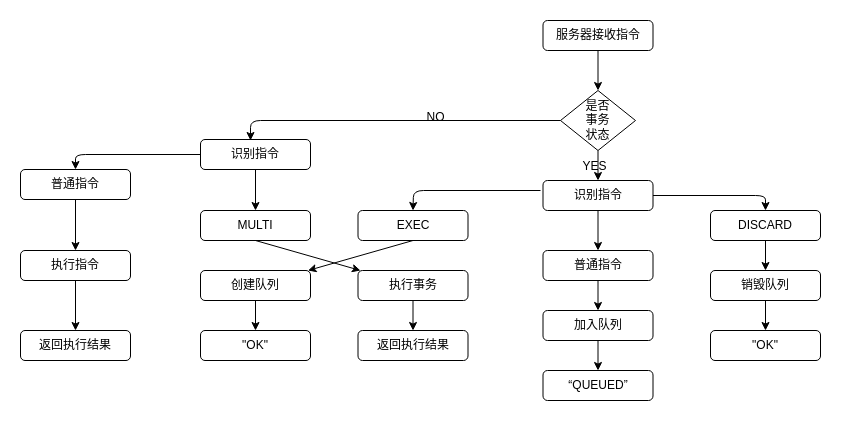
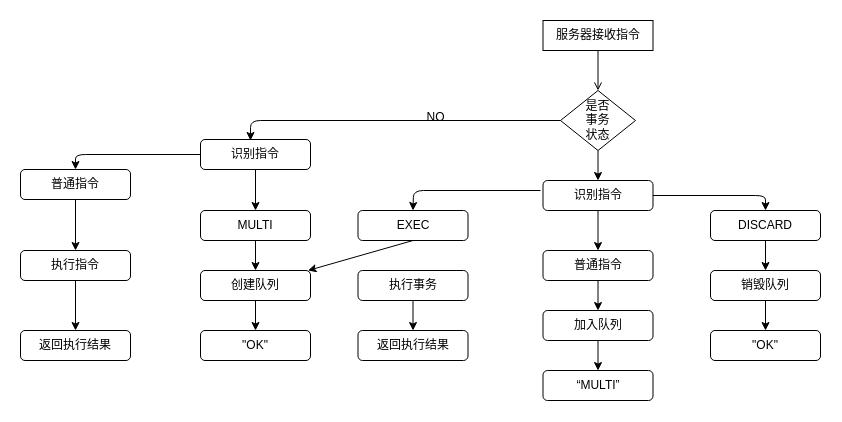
(598, 36) -> (598, 36)
(598, 82) -> (598, 83)
(595, 167) -> none
(305, 255) -> (256, 252)
(599, 386) -> (599, 386)
